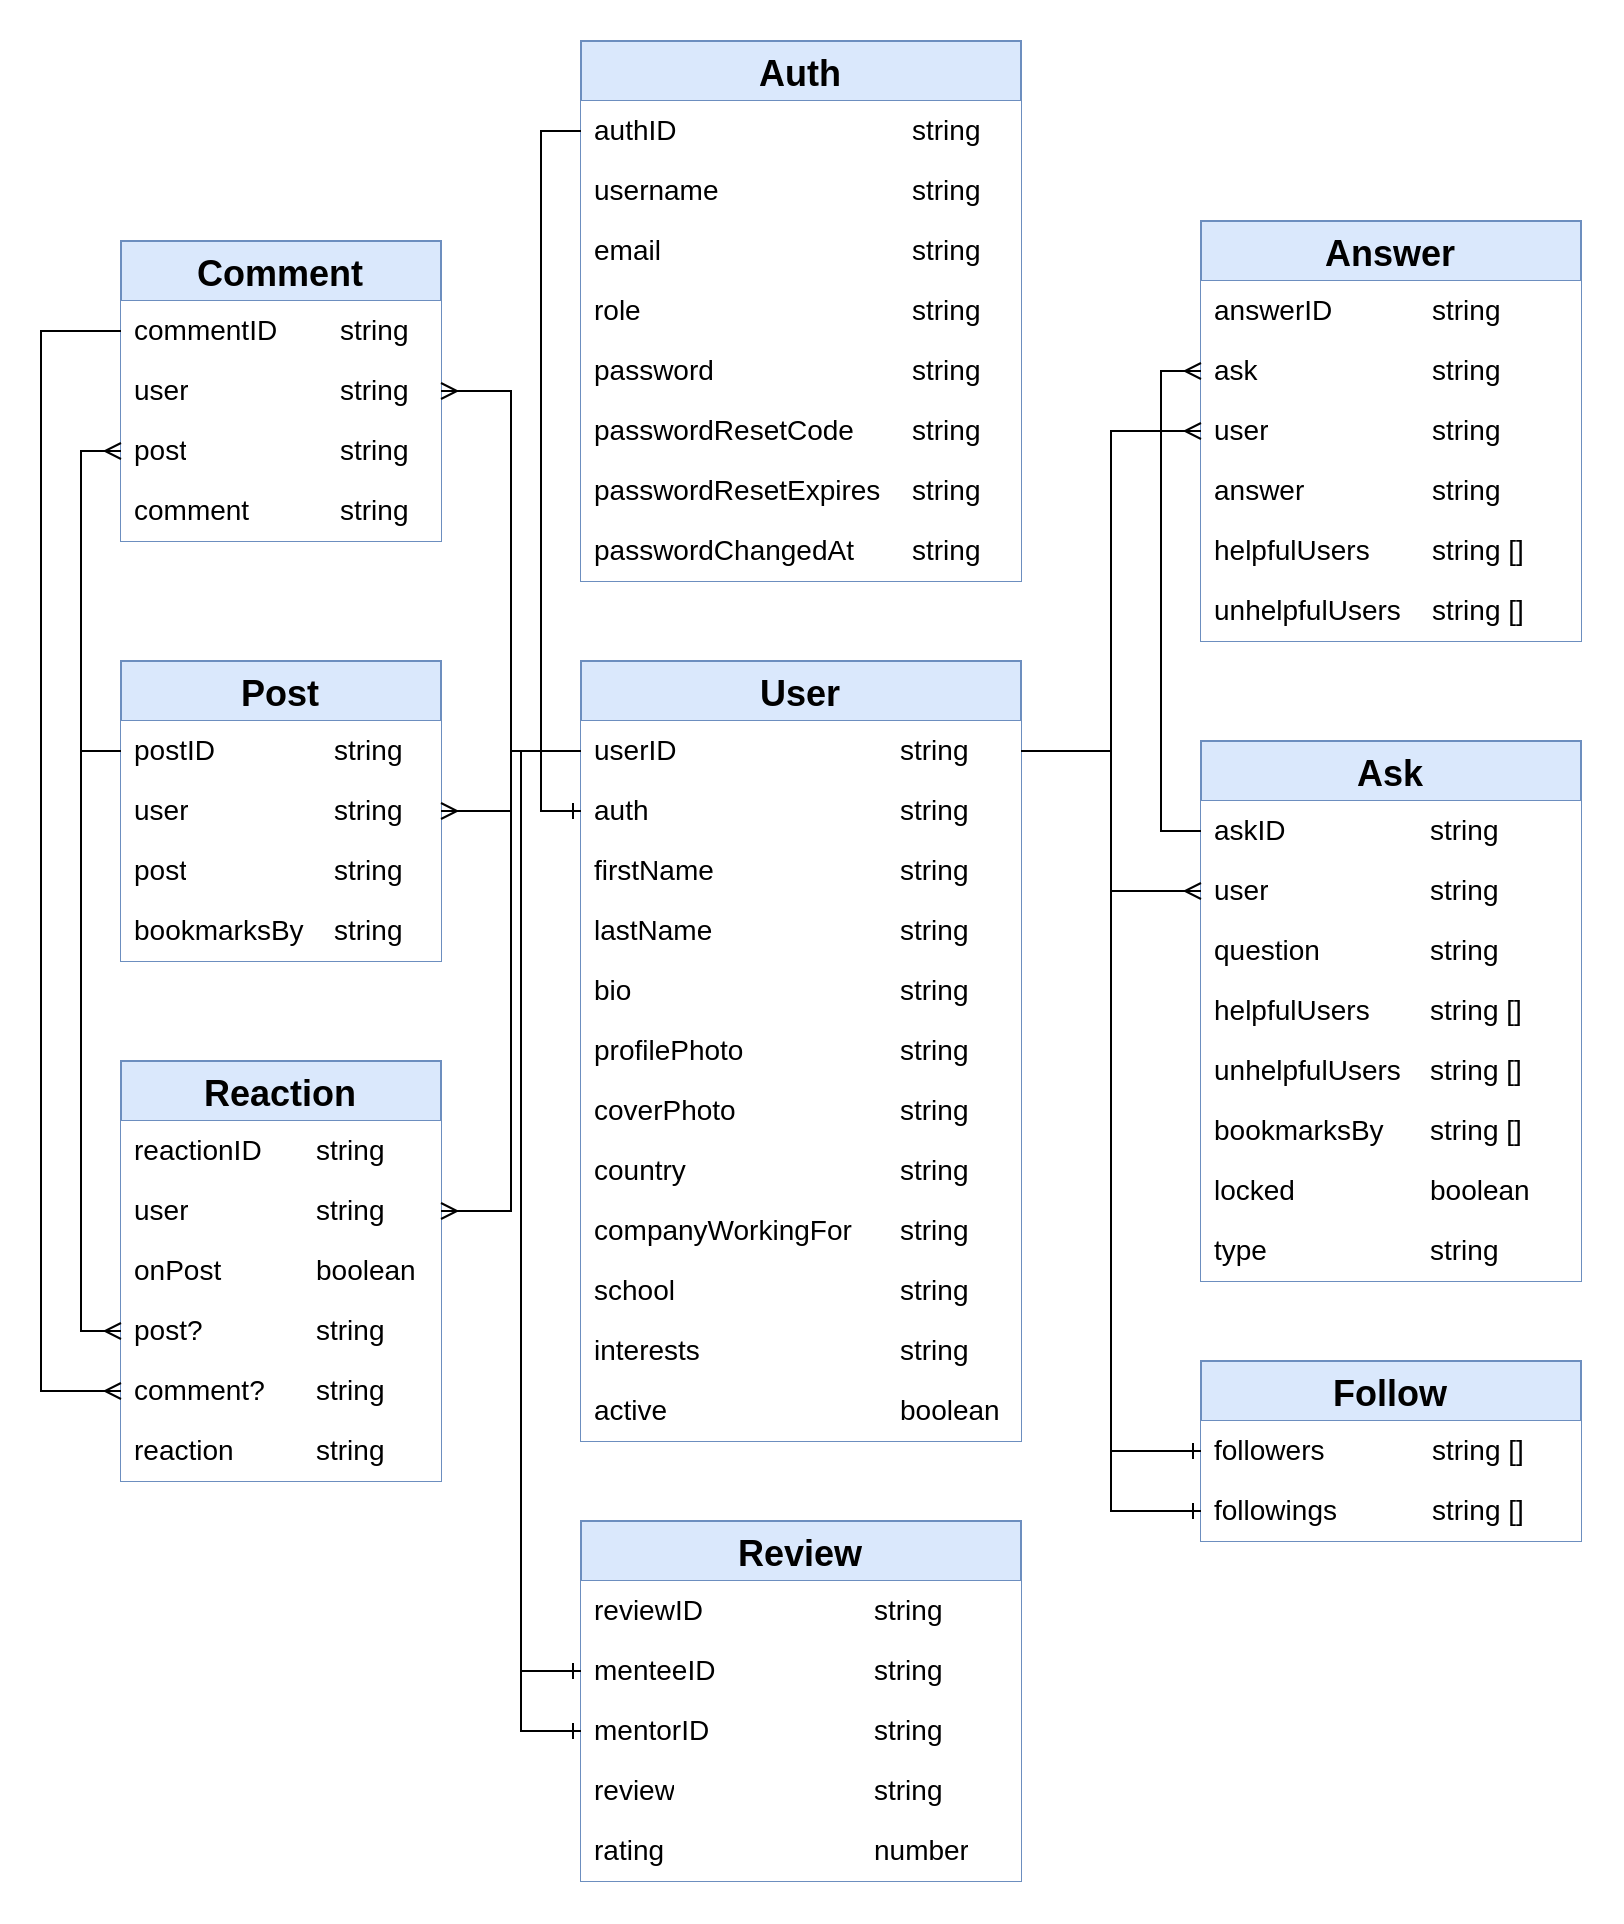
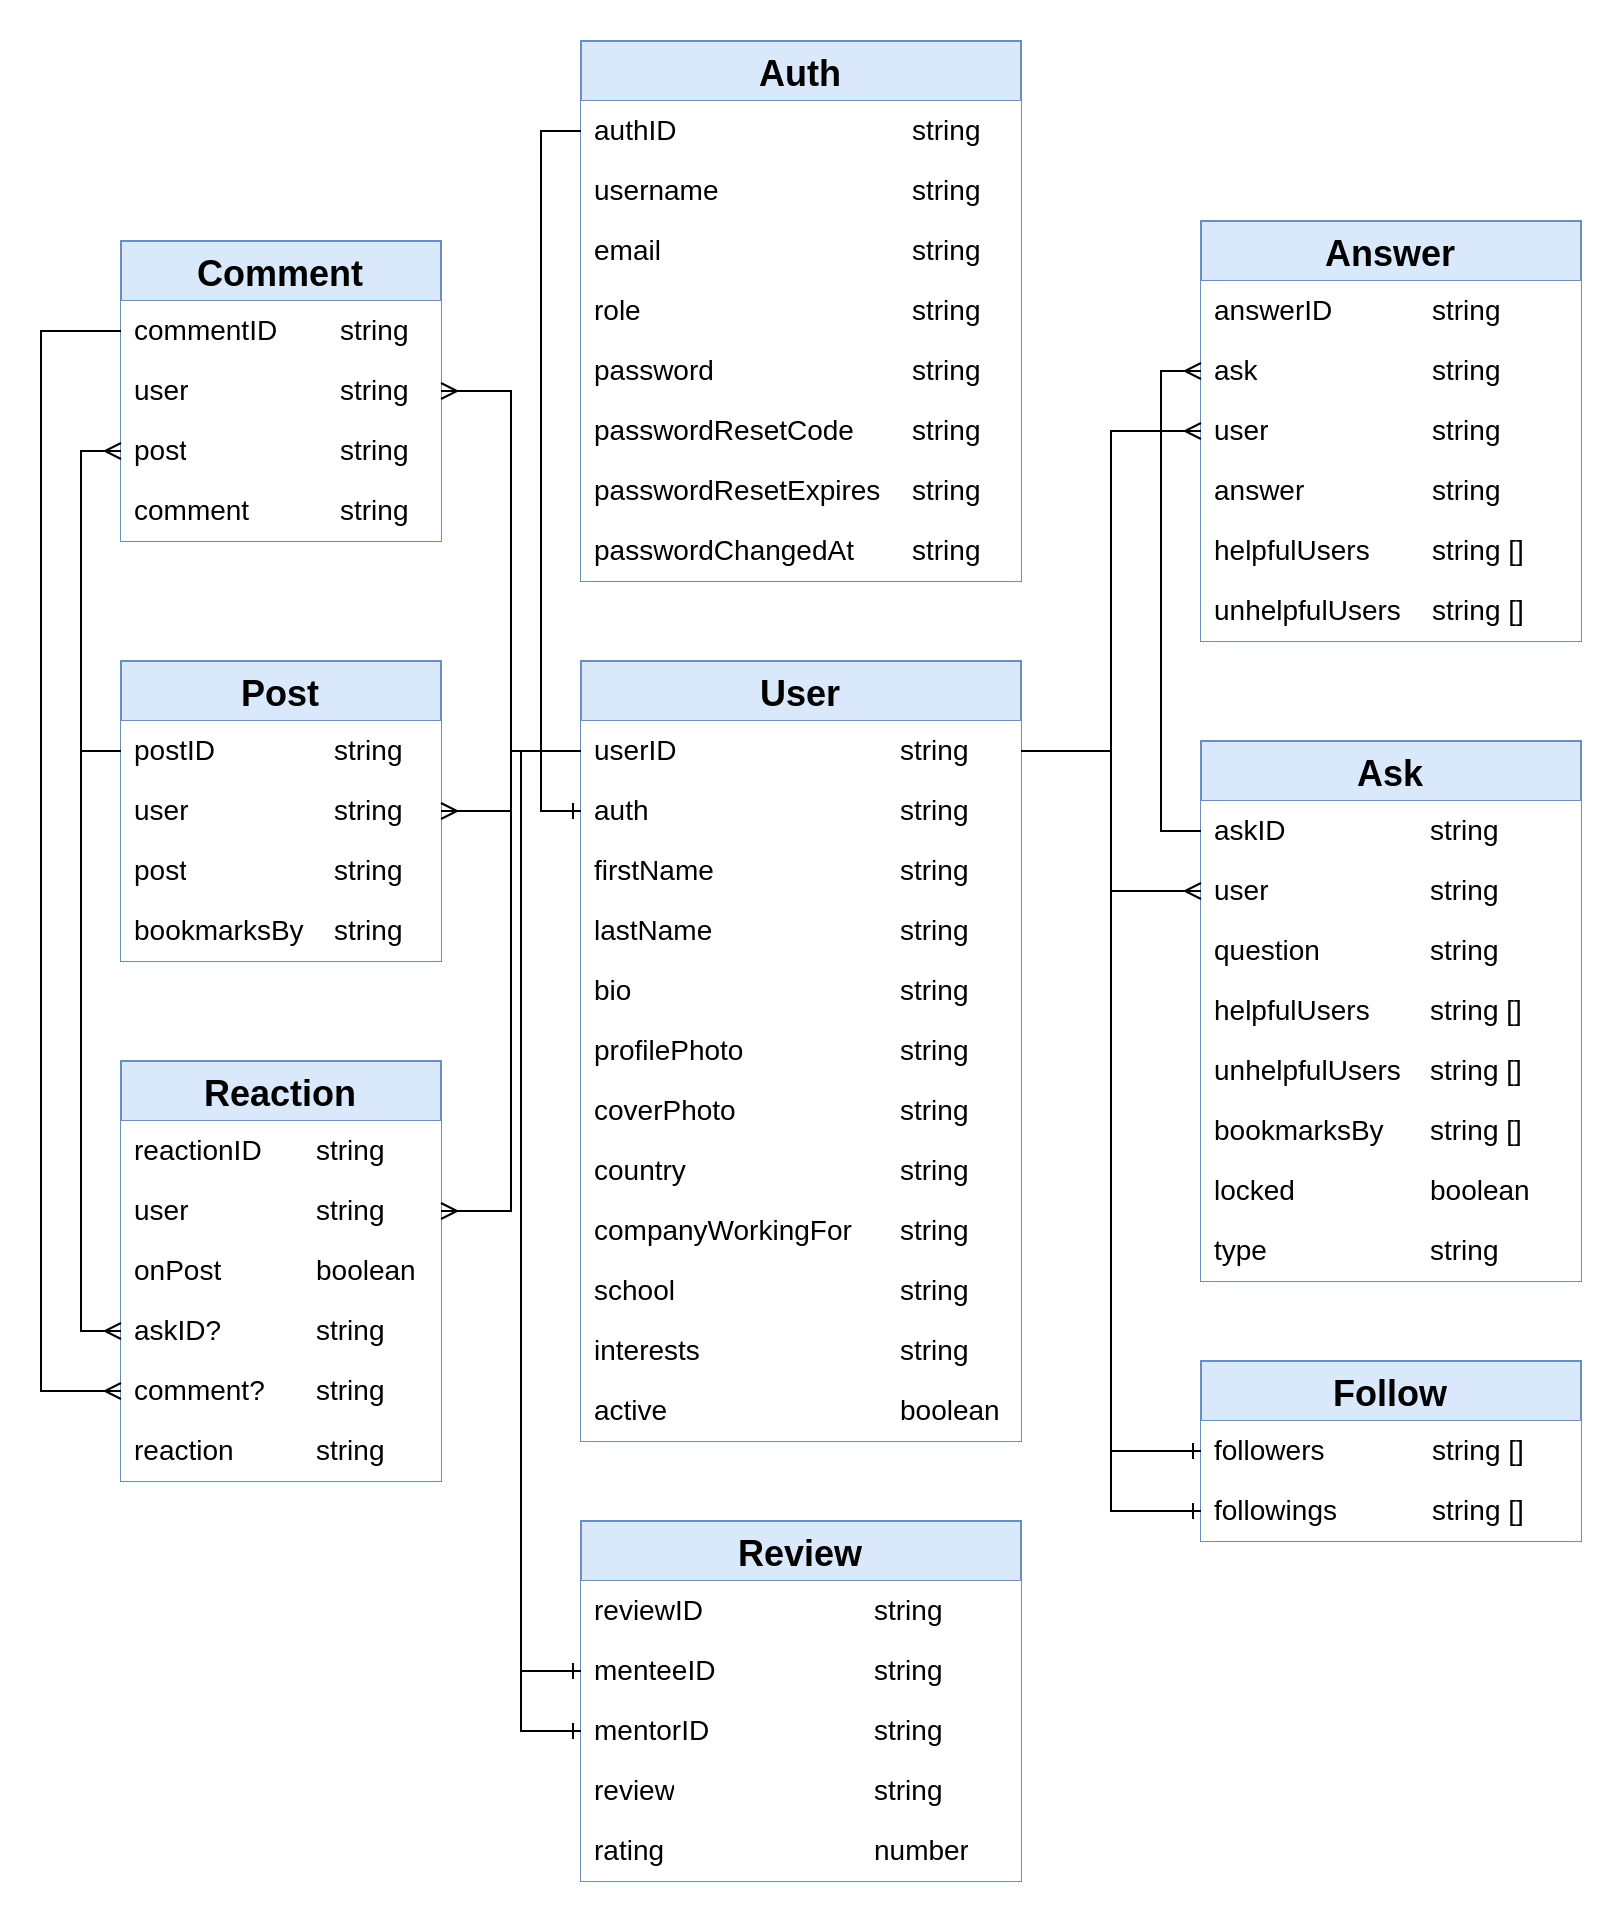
(174, 1331) -> (182, 1331)
